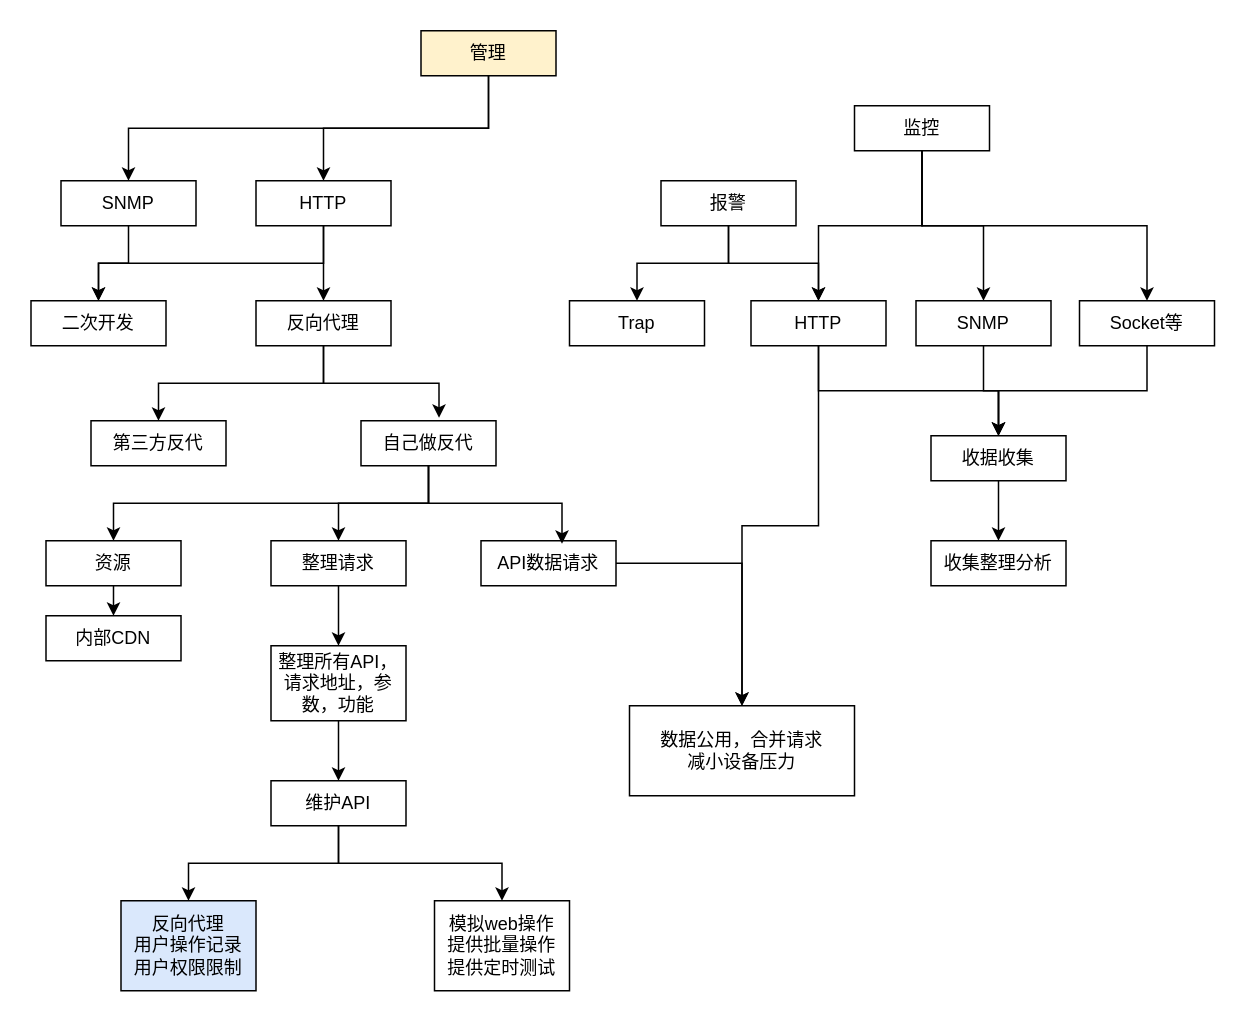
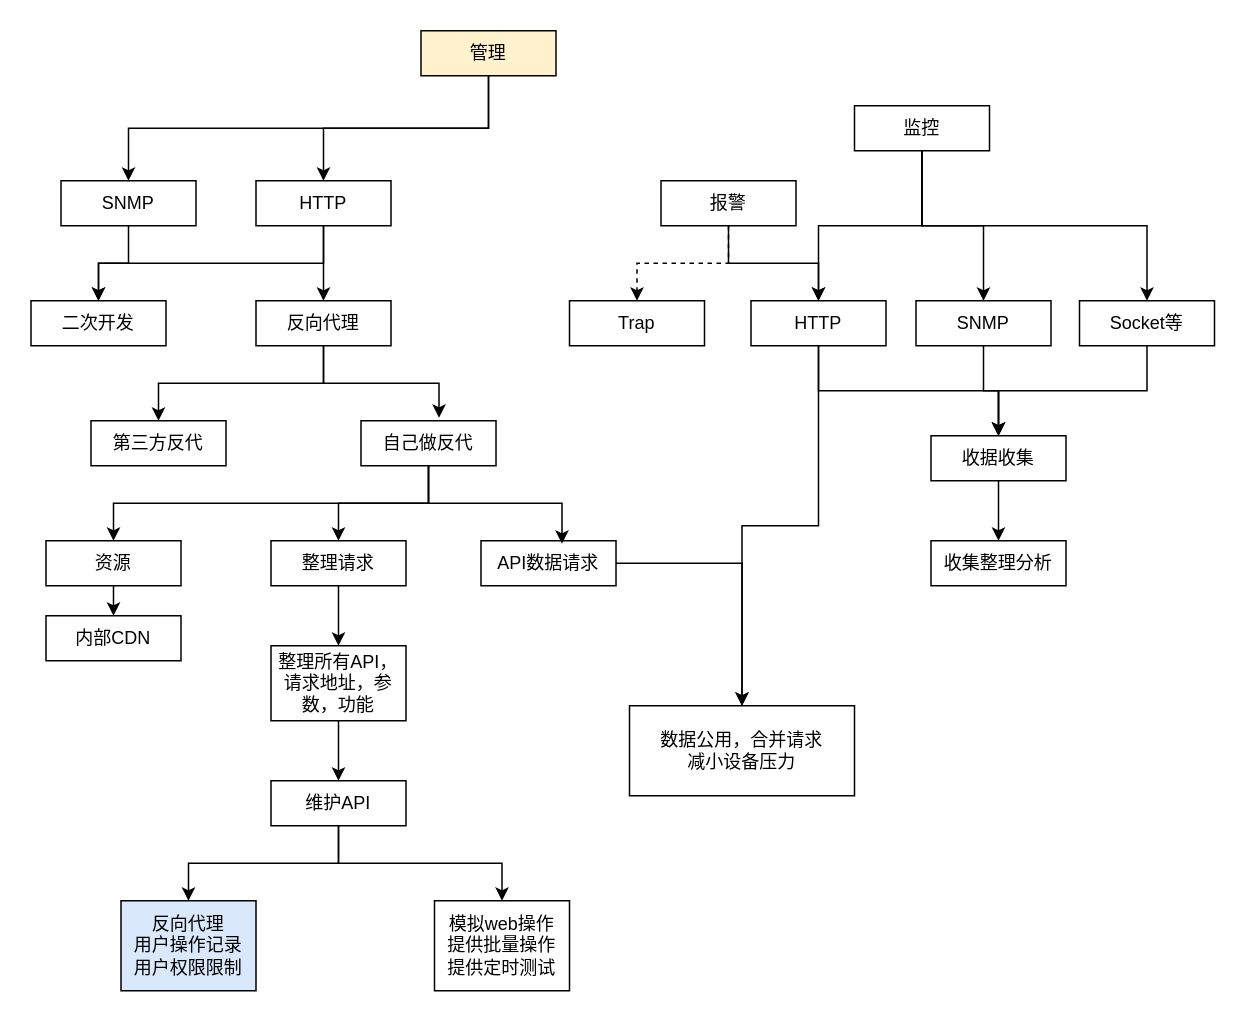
(670, 263) -> (670, 263)
